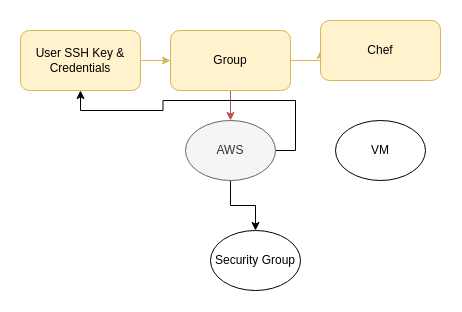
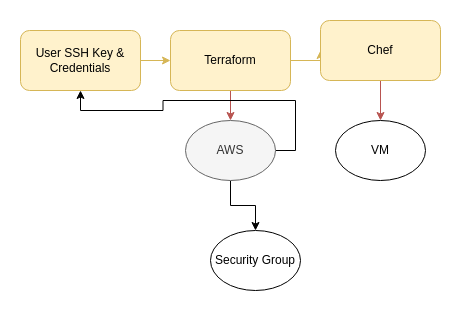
(231, 61) -> (231, 61)
none -> (381, 97)
